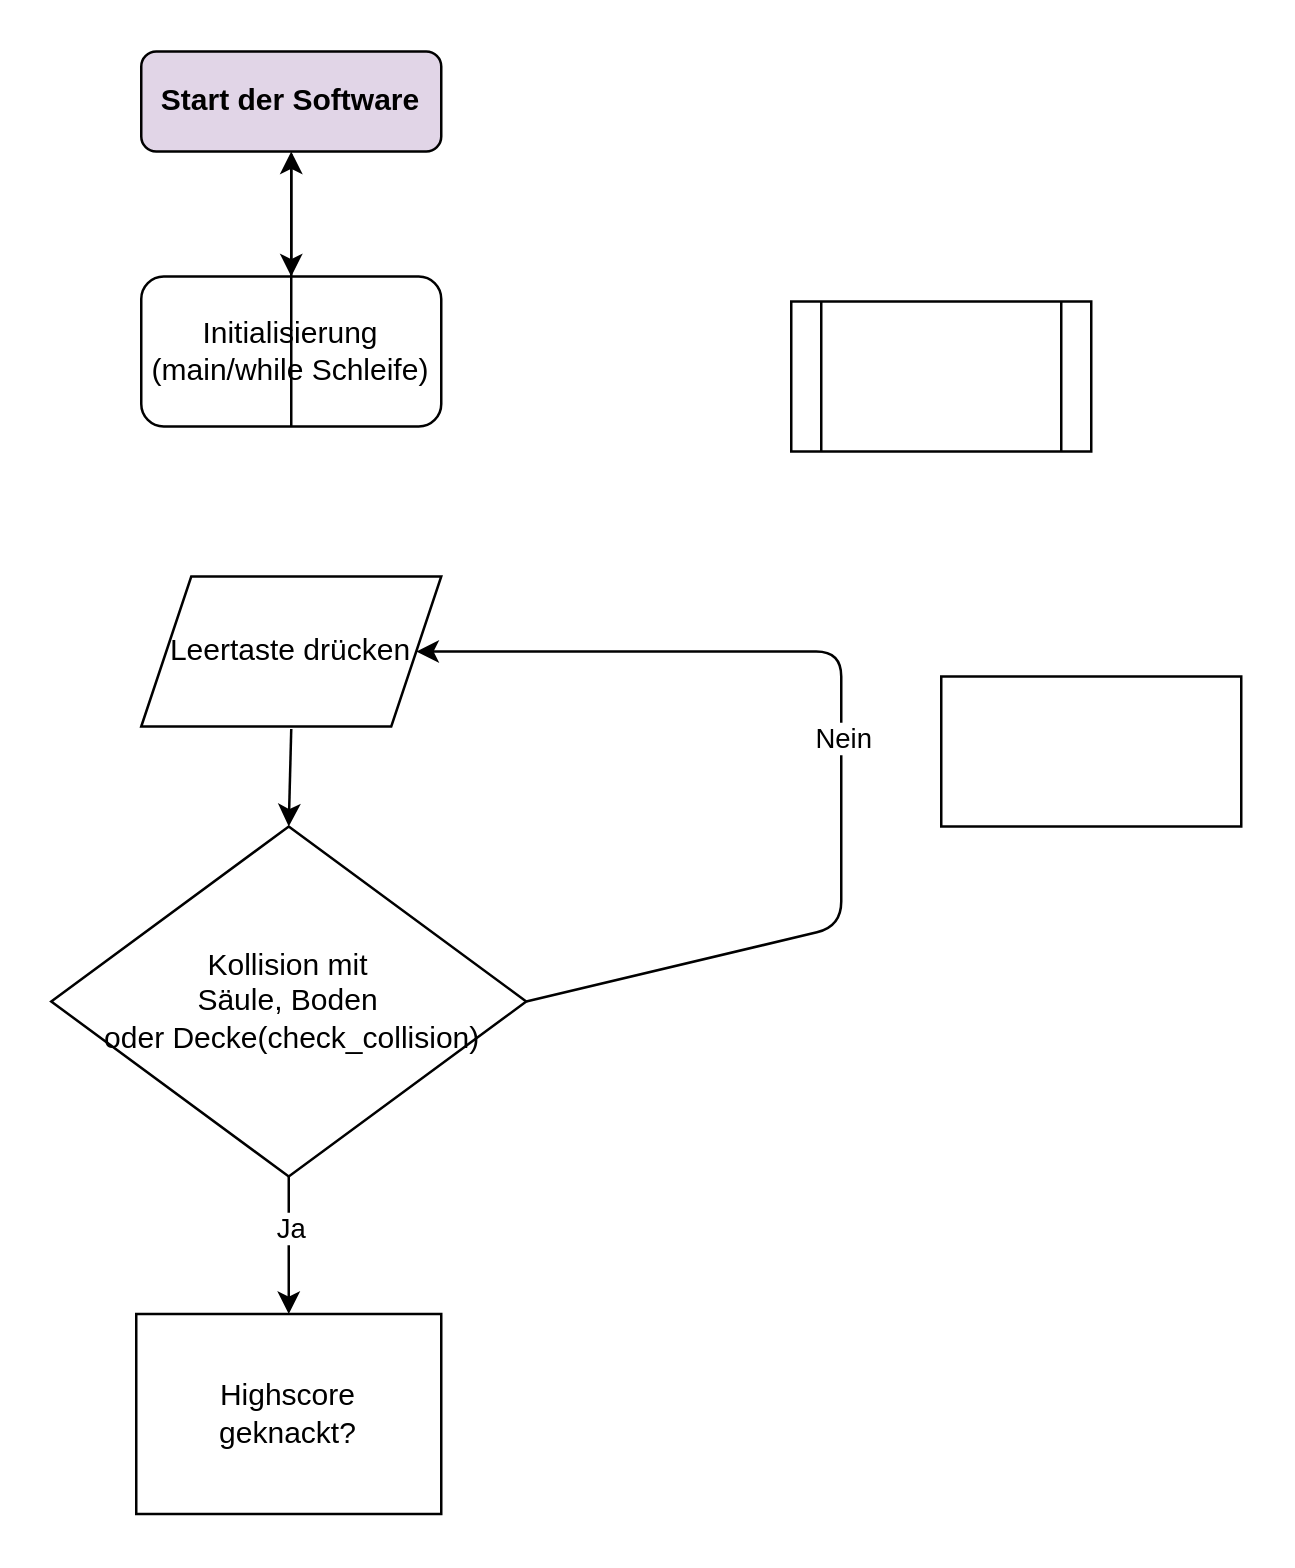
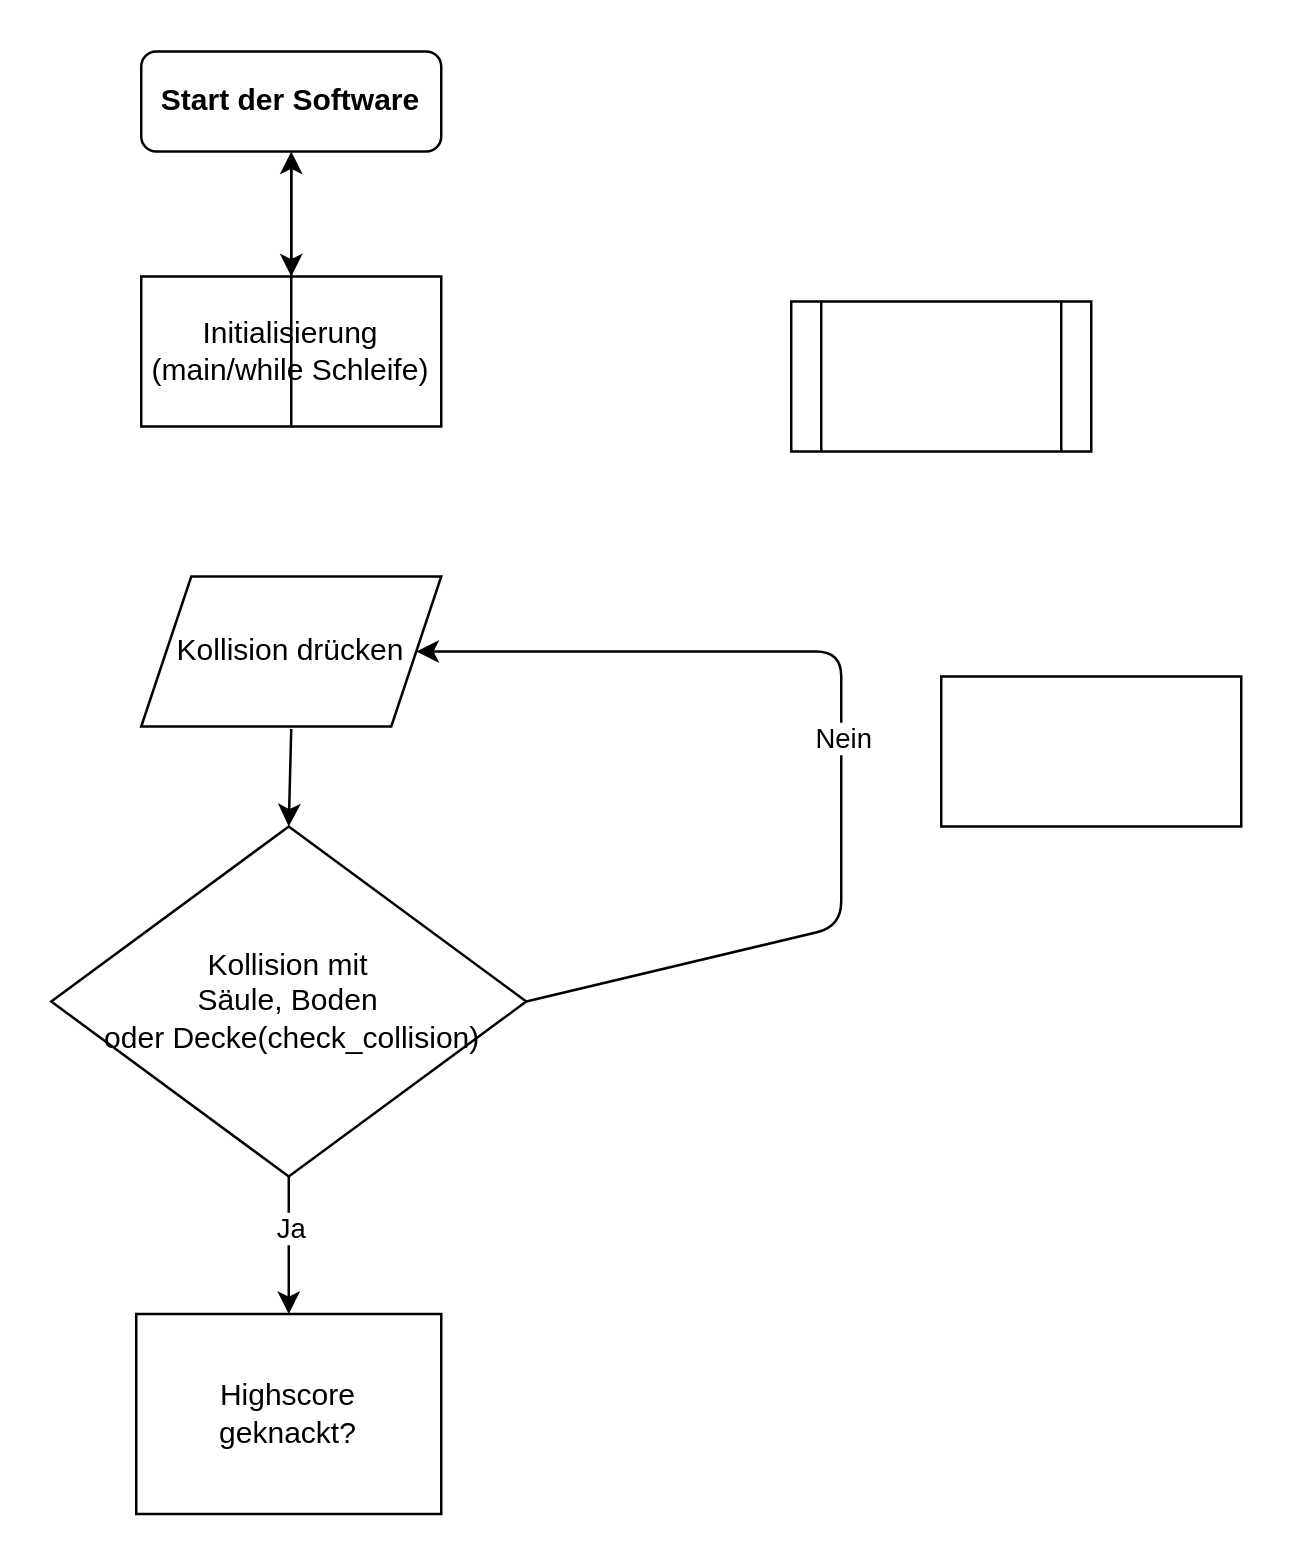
(291, 101) -> (291, 101)
(291, 351) -> (291, 351)
(291, 651) -> (291, 651)
